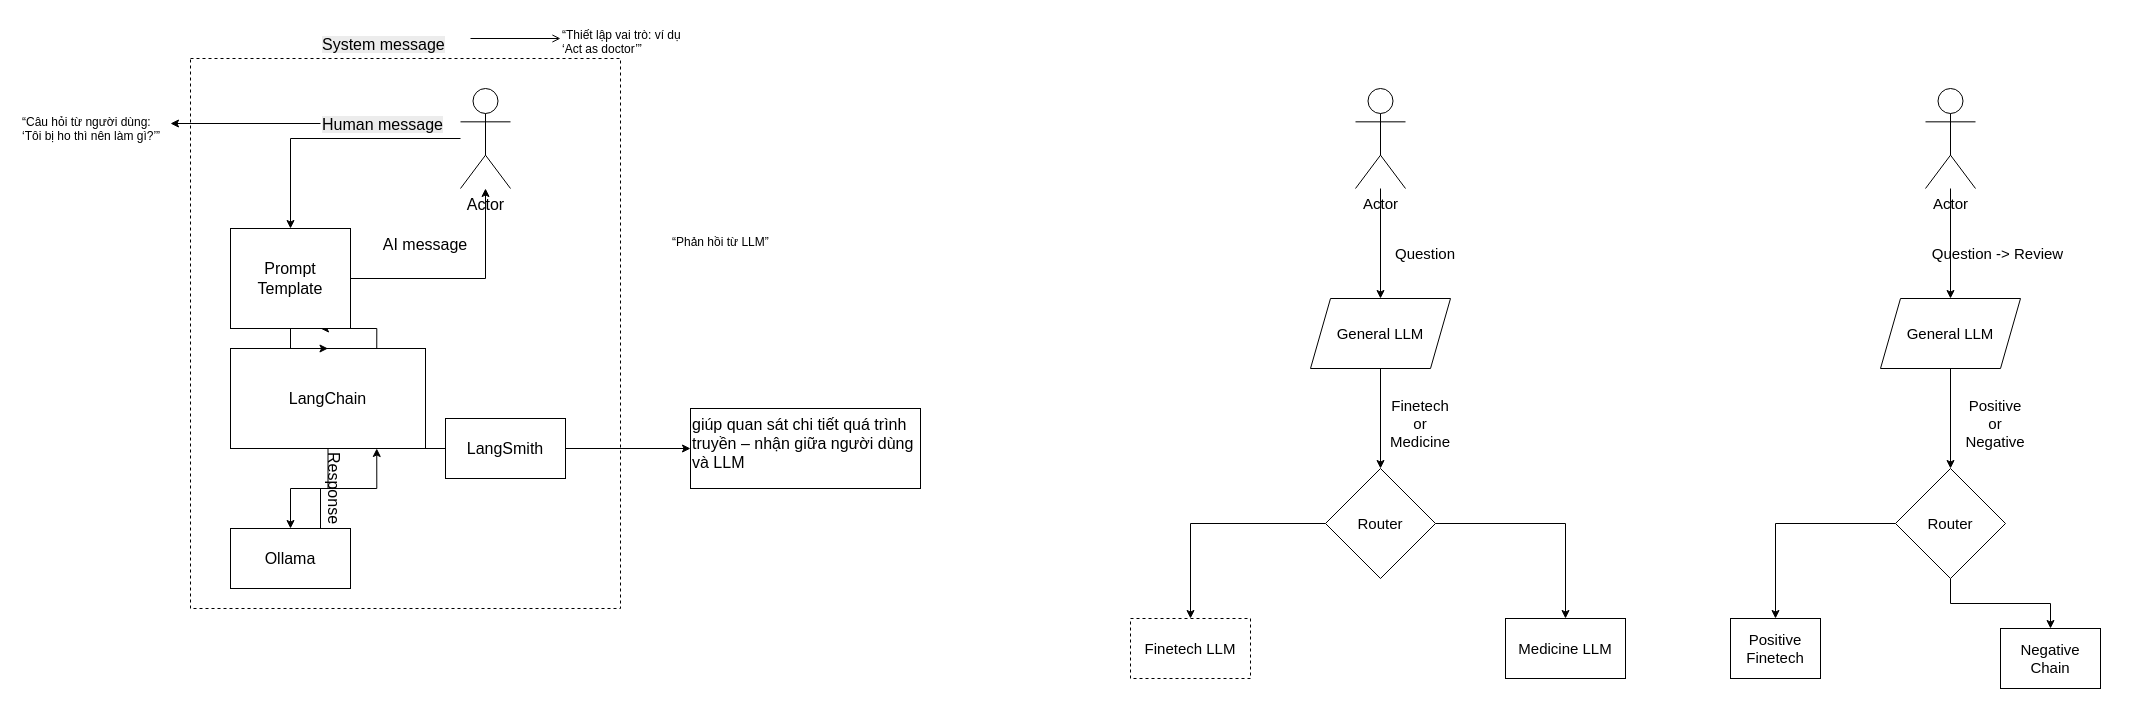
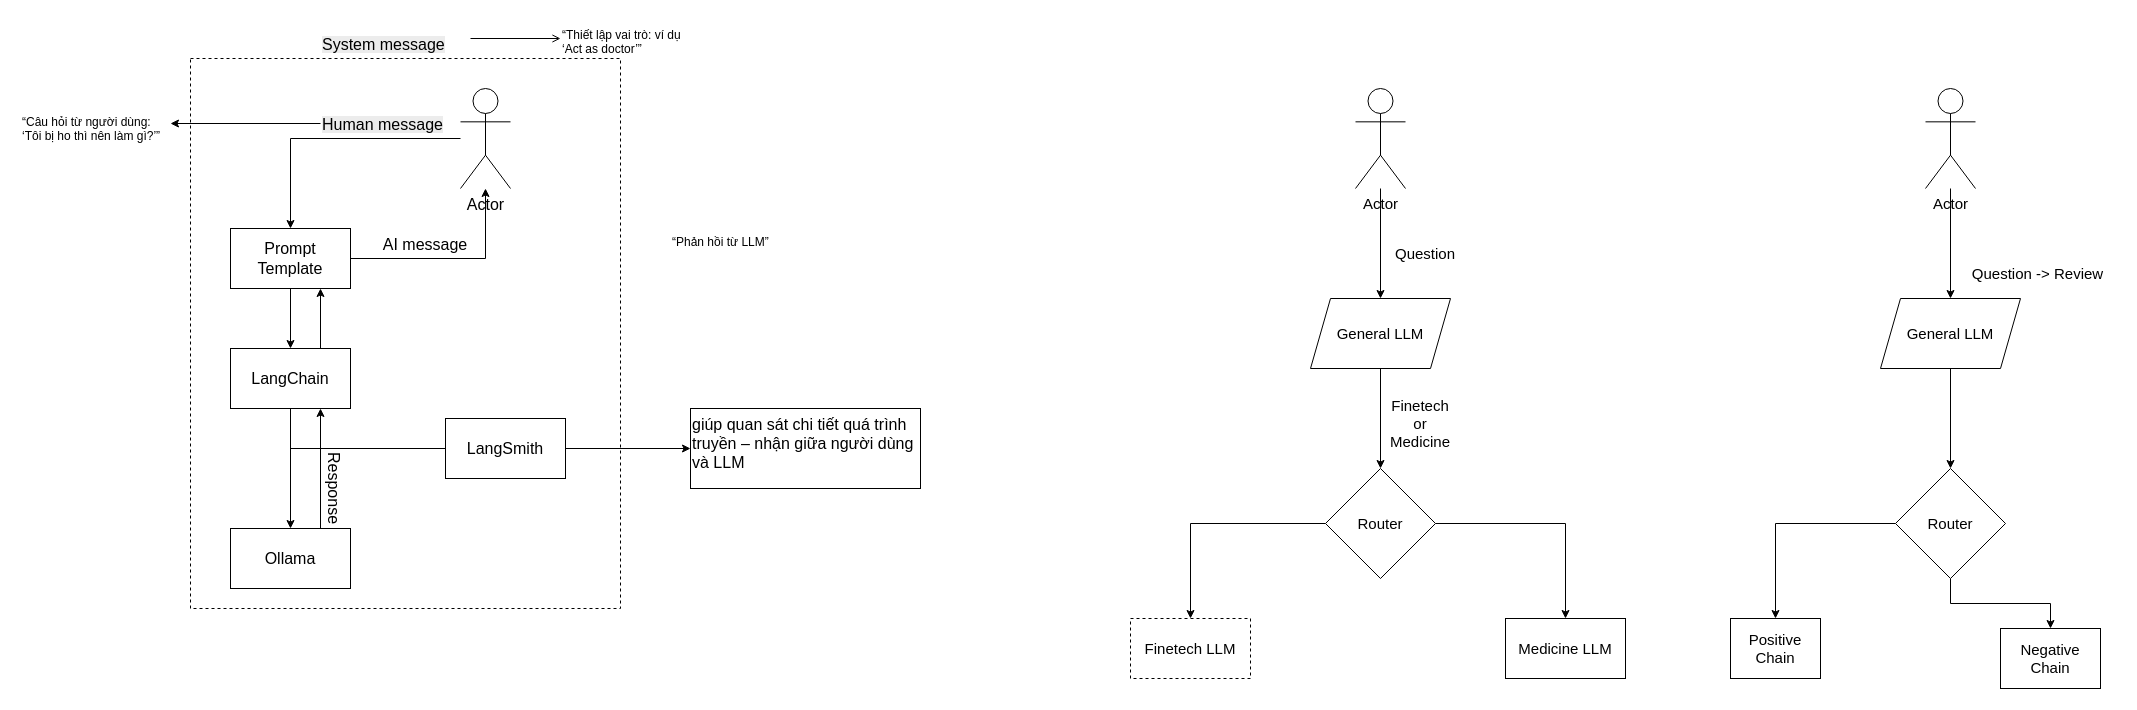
(1998, 254) -> (2038, 274)
(291, 279) -> (291, 259)
(328, 399) -> (291, 379)
(1996, 424) -> none
(1776, 649) -> (1776, 649)
